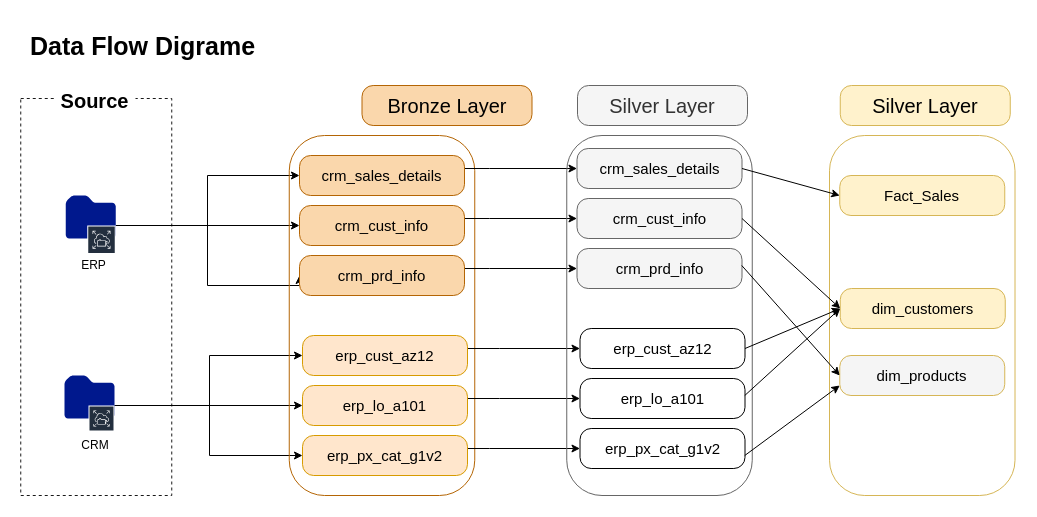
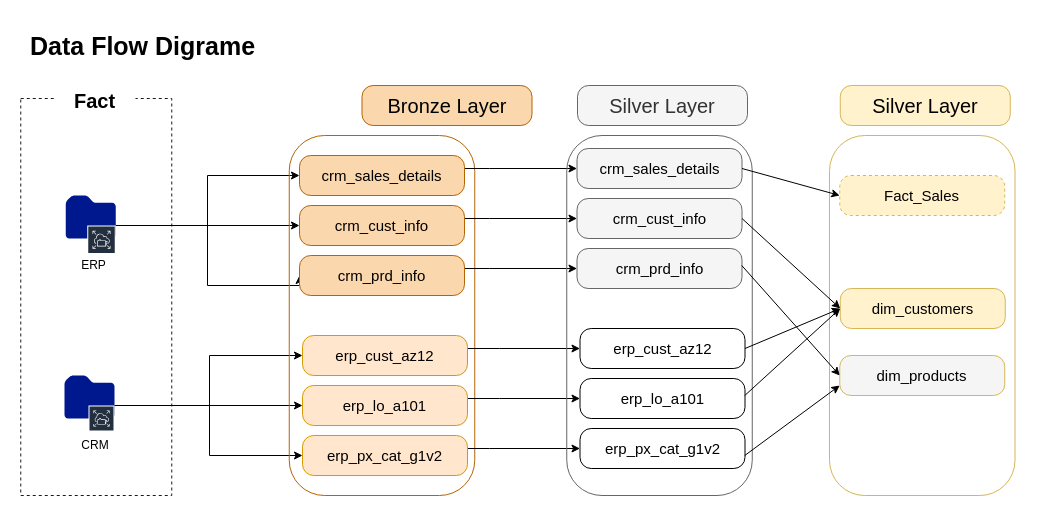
(95, 101) -> (95, 101)
(922, 196) -> (922, 196)
